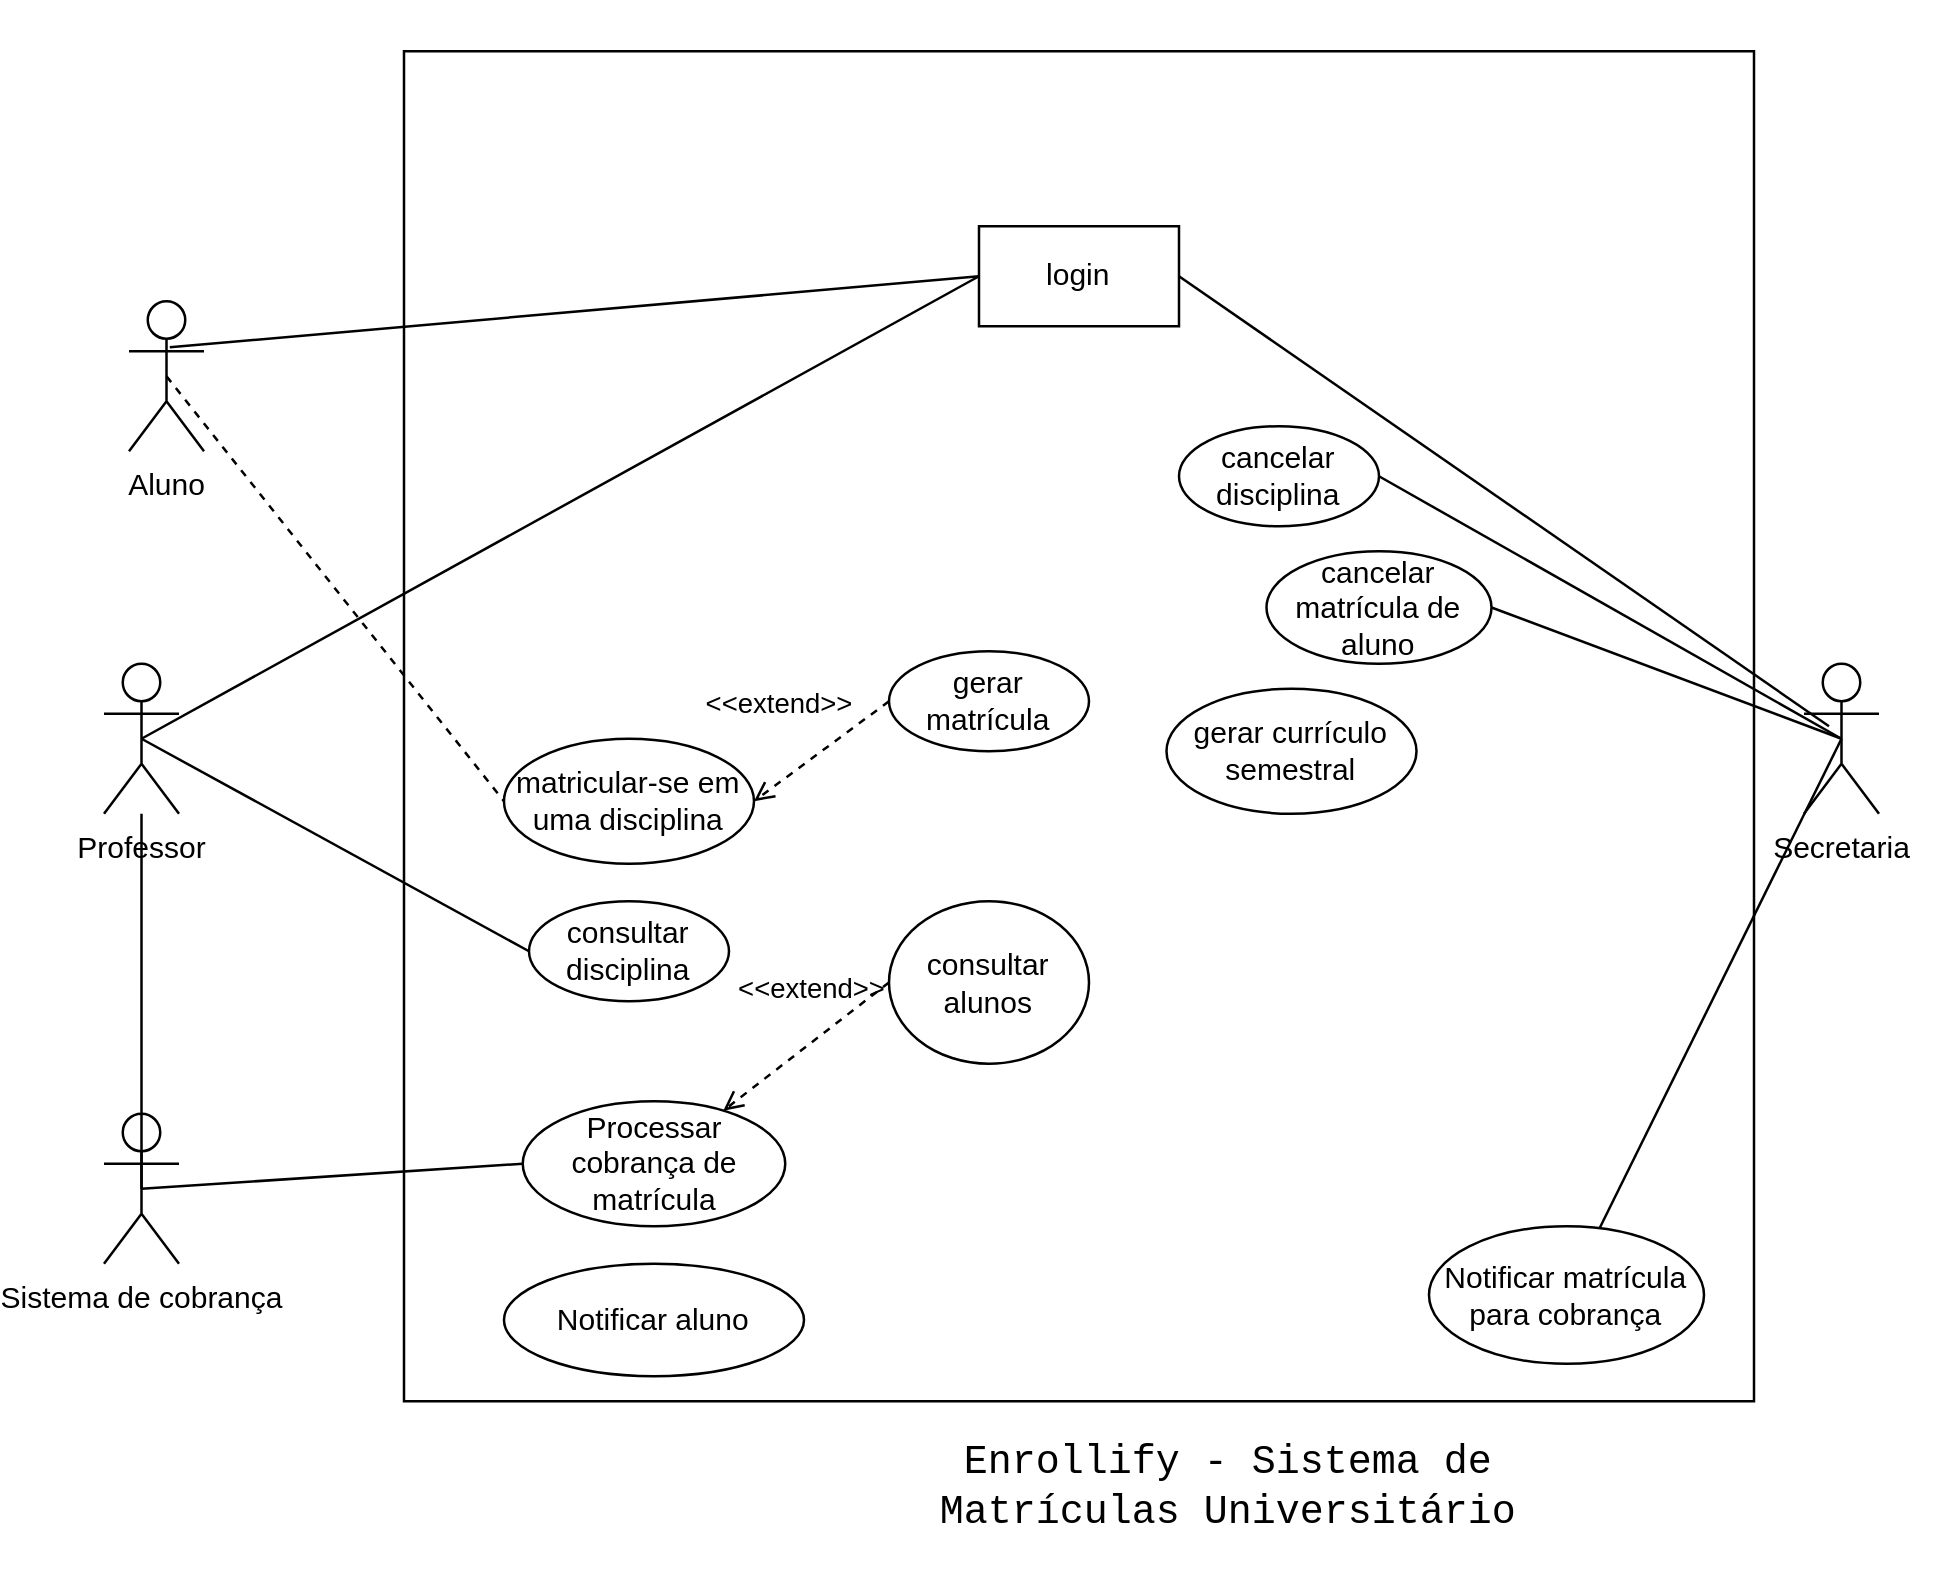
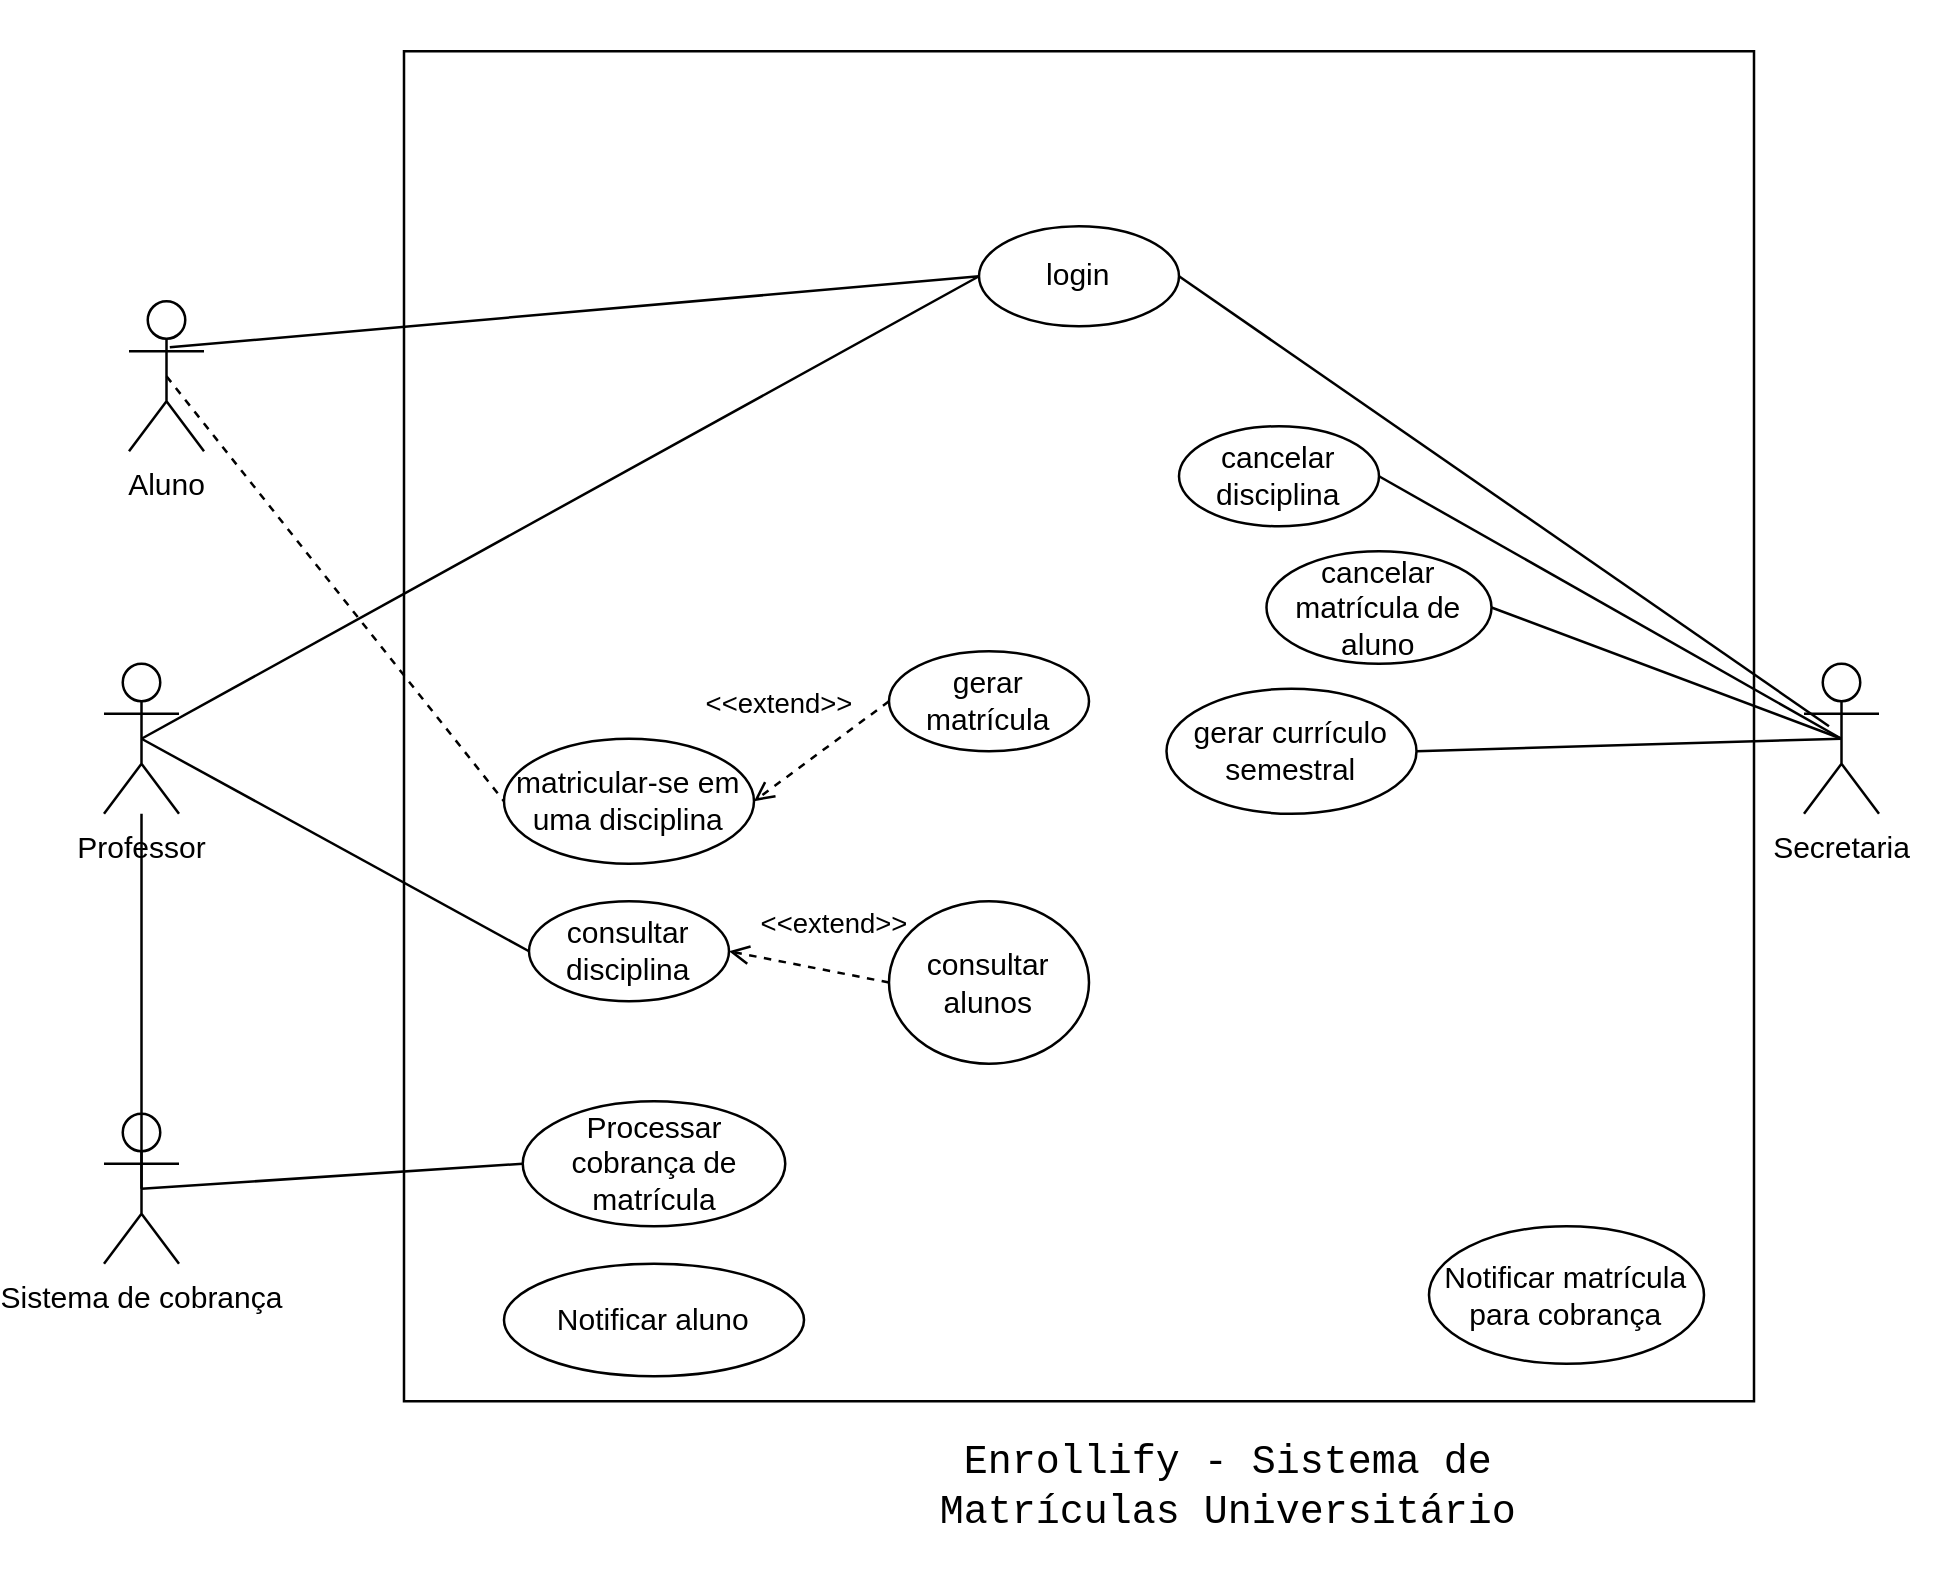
(1079, 276) -> (1079, 276)
(1702, 1021) -> (1624, 745)
(810, 1043) -> (812, 968)
